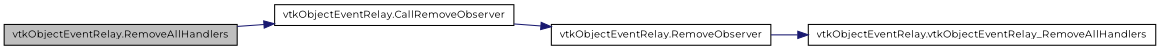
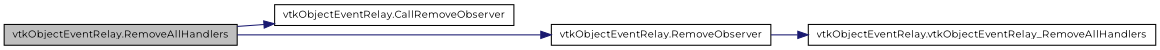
(528, 25) -> (389, 35)
